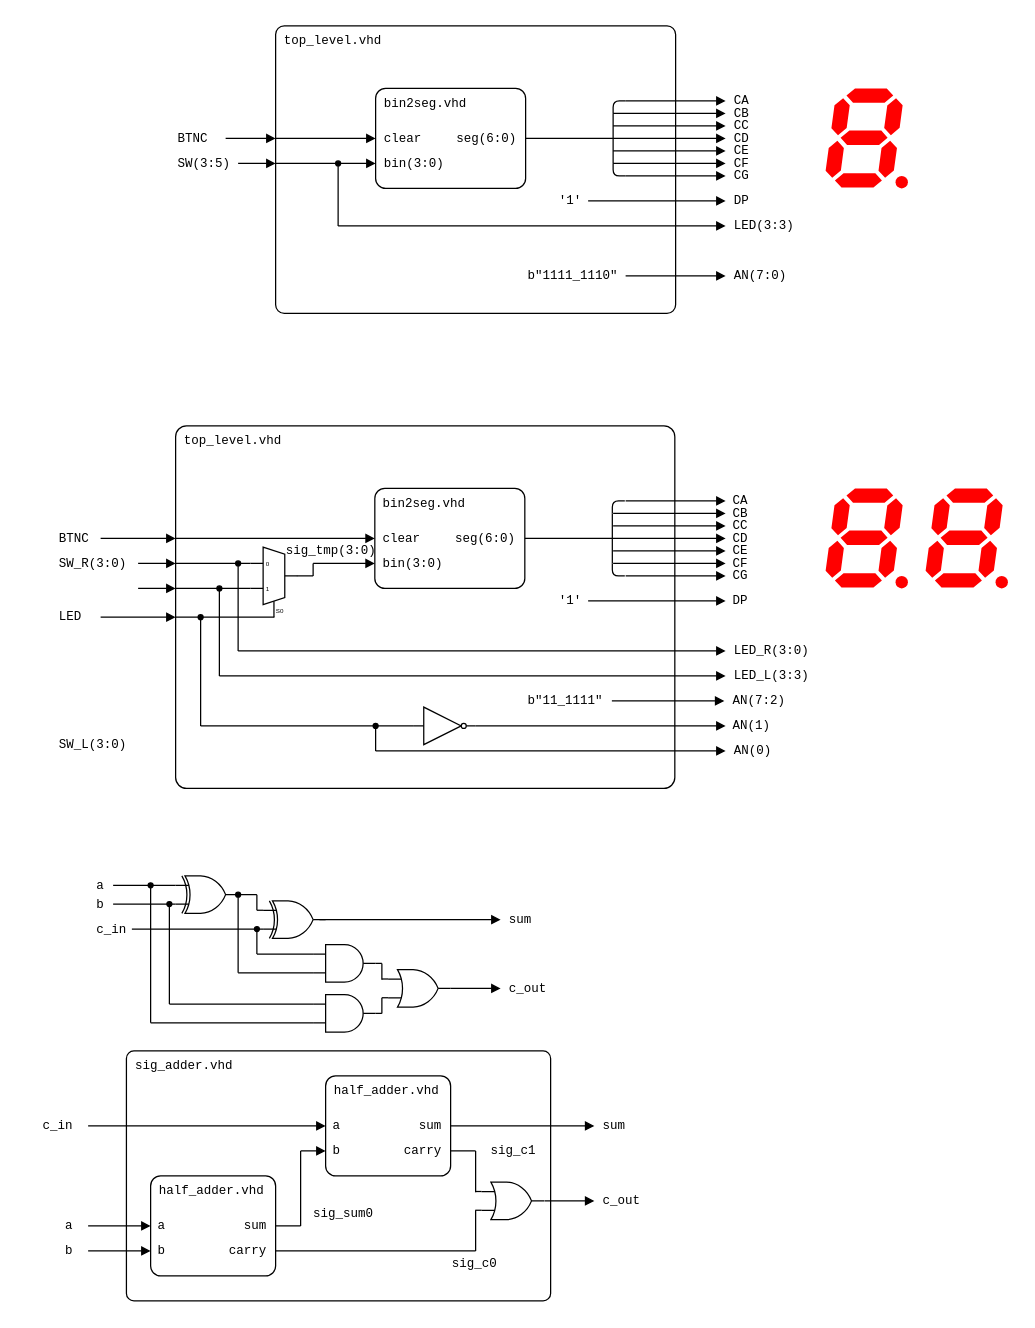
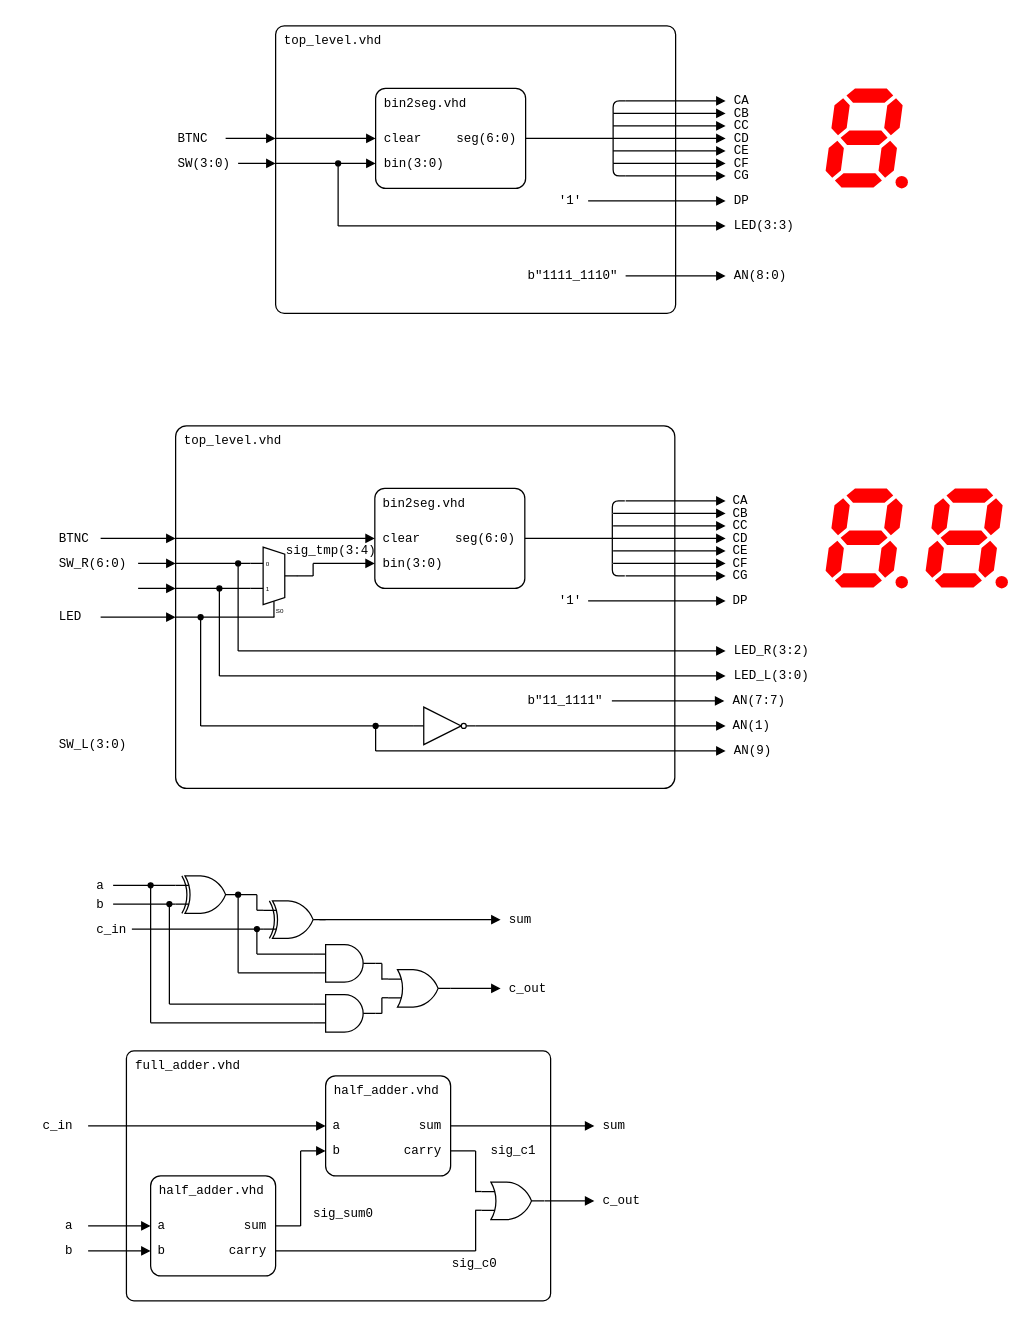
(201, 163) -> (201, 163)
(749, 276) -> (749, 276)
(331, 551) -> (331, 551)
(83, 563) -> (83, 563)
(768, 651) -> (768, 651)
(768, 676) -> (768, 676)
(756, 701) -> (756, 701)
(752, 751) -> (752, 751)
(178, 1067) -> (180, 1067)
